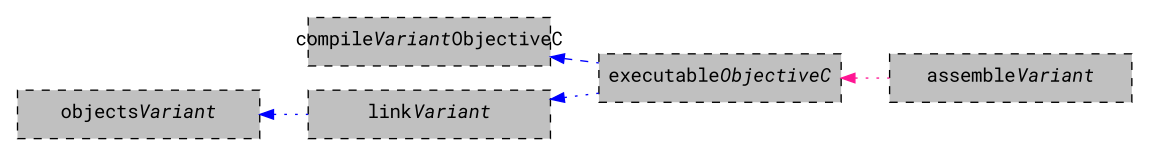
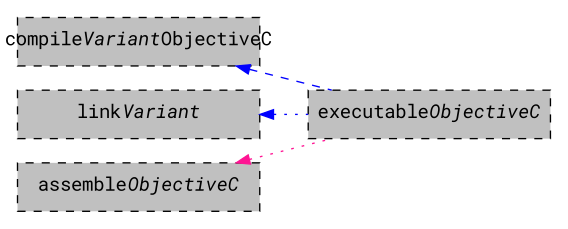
(1056, 76) -> (184, 185)
(872, 78) -> (291, 149)
(139, 114) -> none
